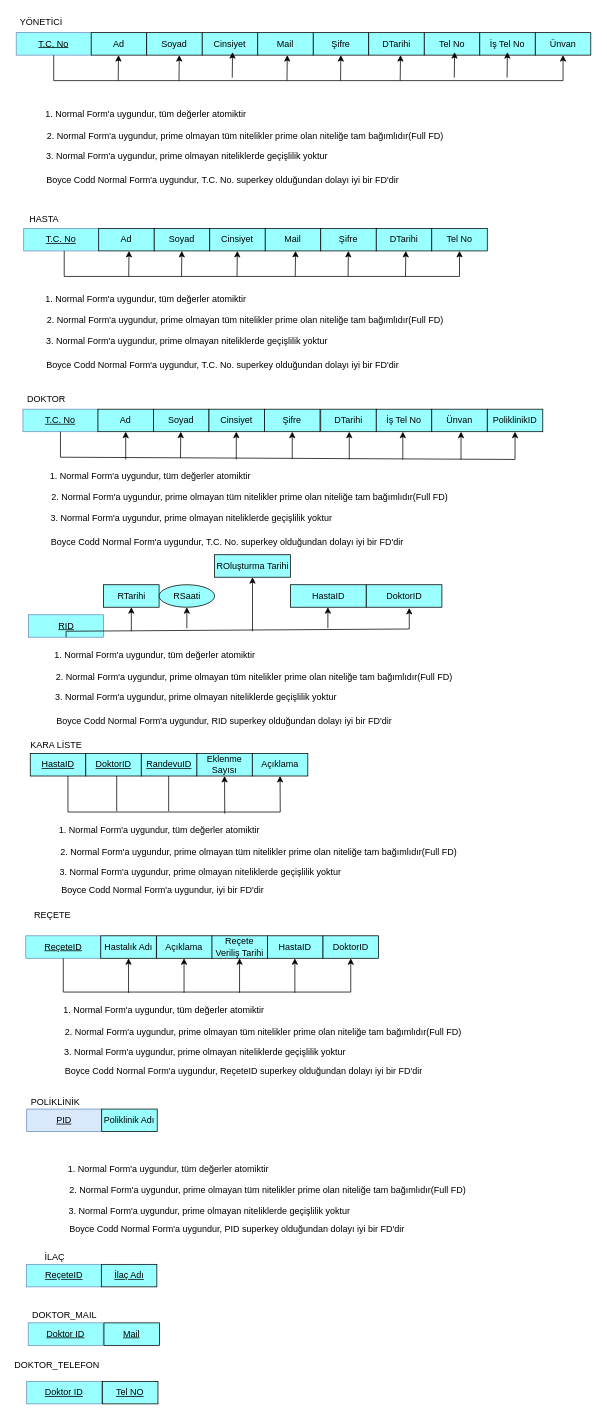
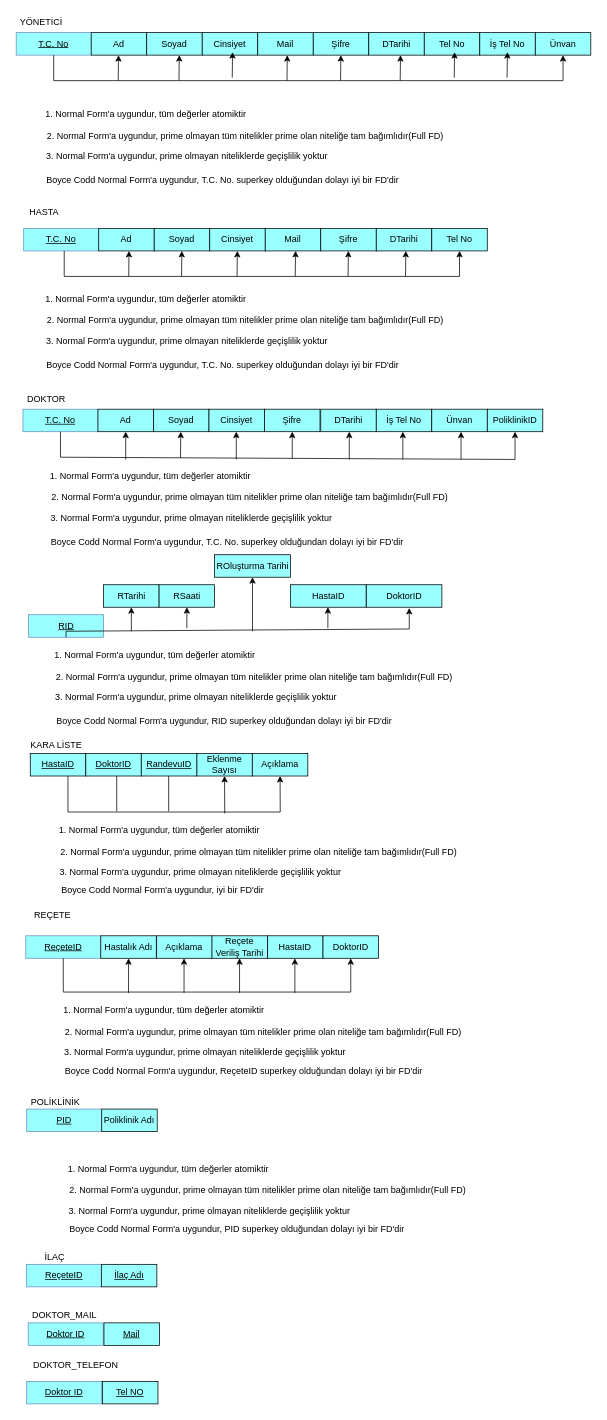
(44, 219) -> (44, 212)
(187, 596) -> (187, 596)
(64, 1120) -> (64, 1120)
(57, 1365) -> (75, 1365)
